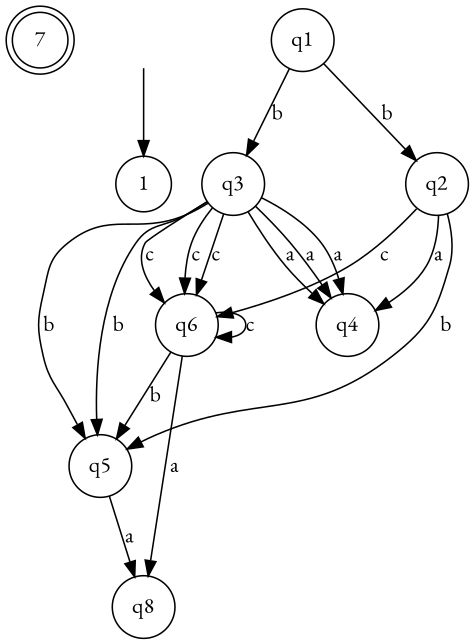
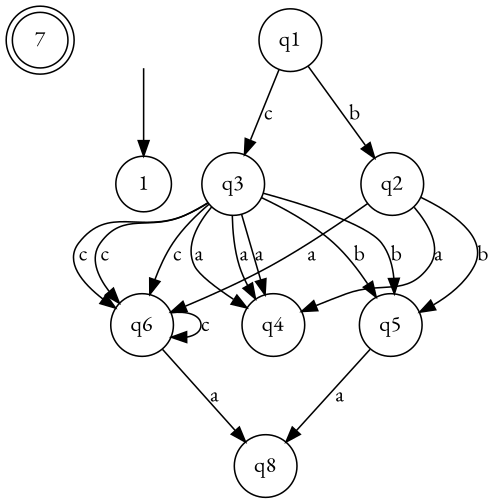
(278, 114) -> (270, 114)
(385, 255) -> (312, 255)
(148, 389) -> none
